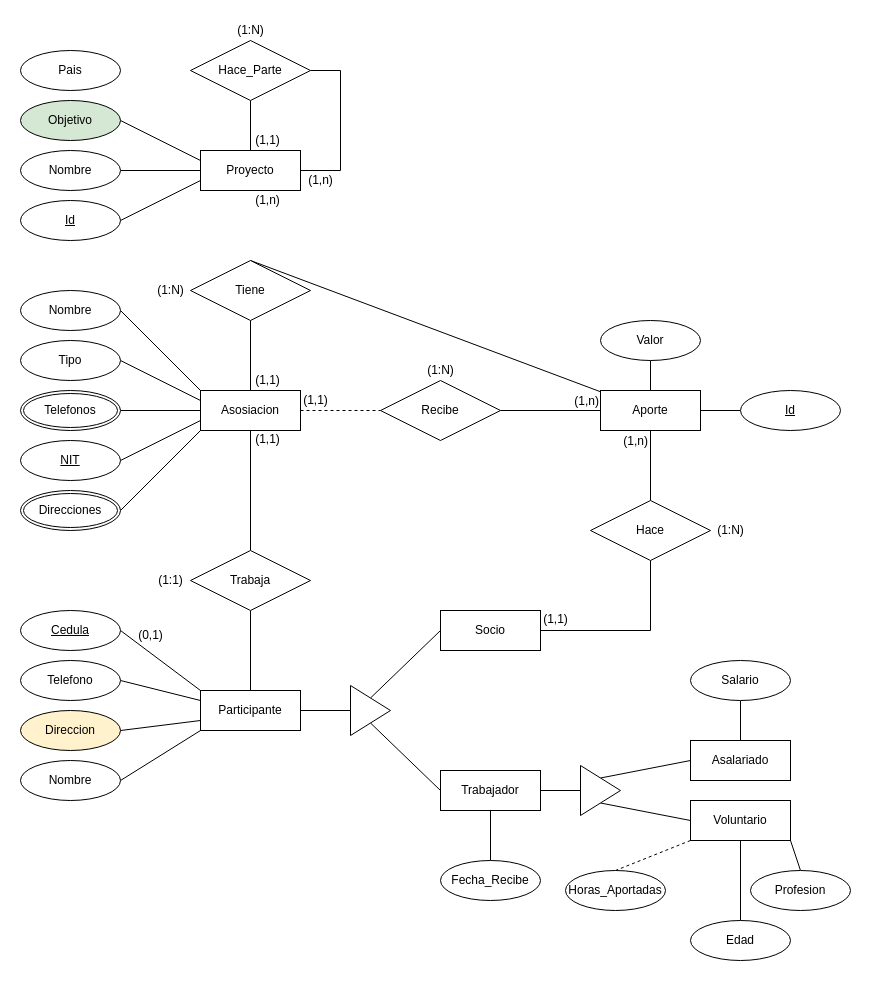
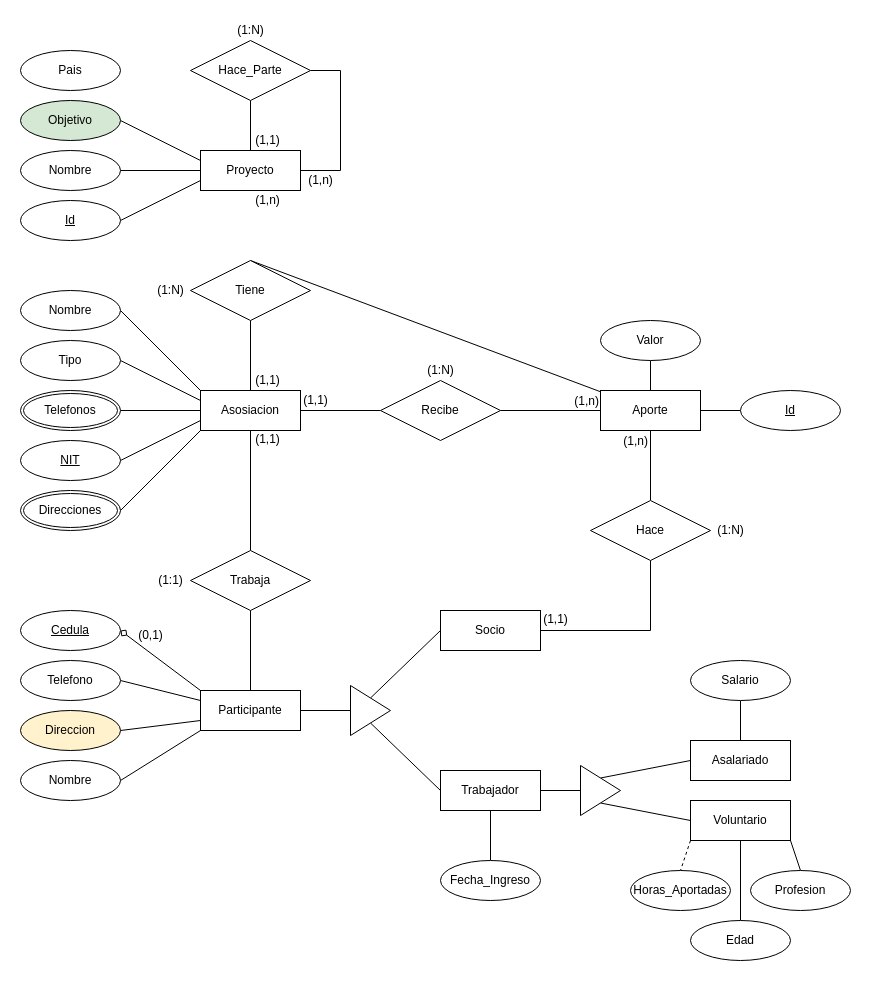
(341, 411) -> (341, 411)
(124, 633) -> (127, 636)
(491, 881) -> (491, 881)
(616, 891) -> (681, 891)
